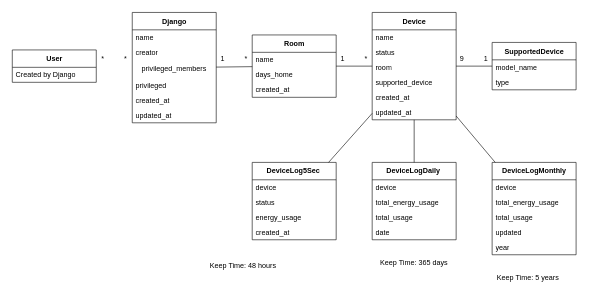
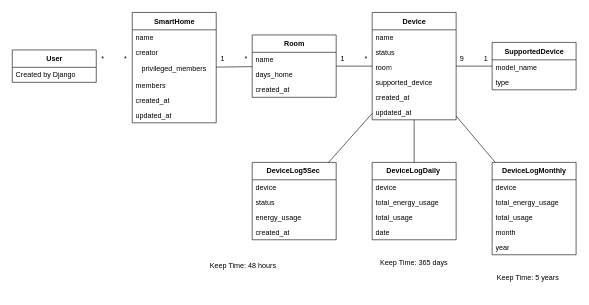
(175, 21) -> (175, 21)
(153, 86) -> (150, 86)
(510, 233) -> (506, 233)
